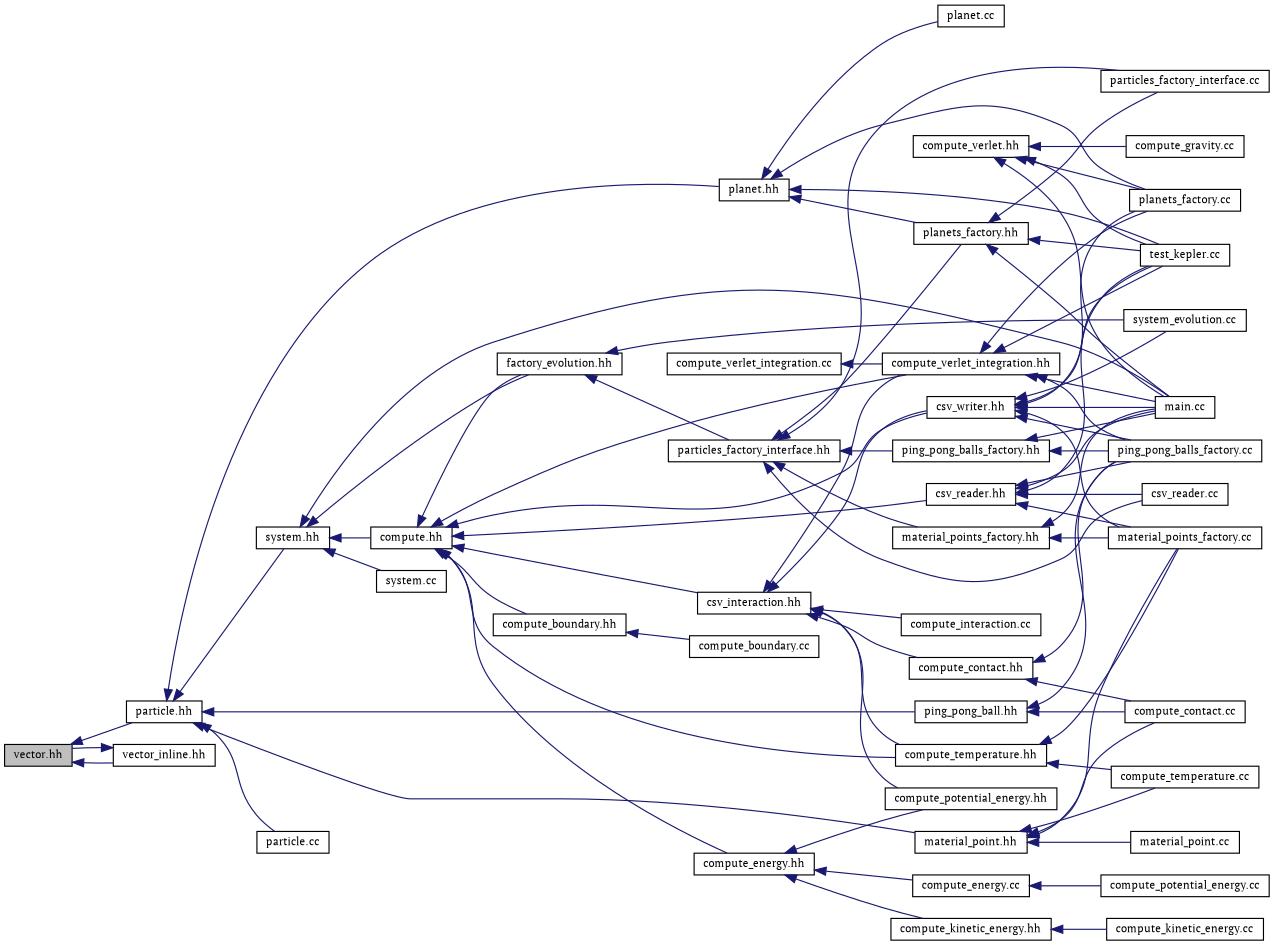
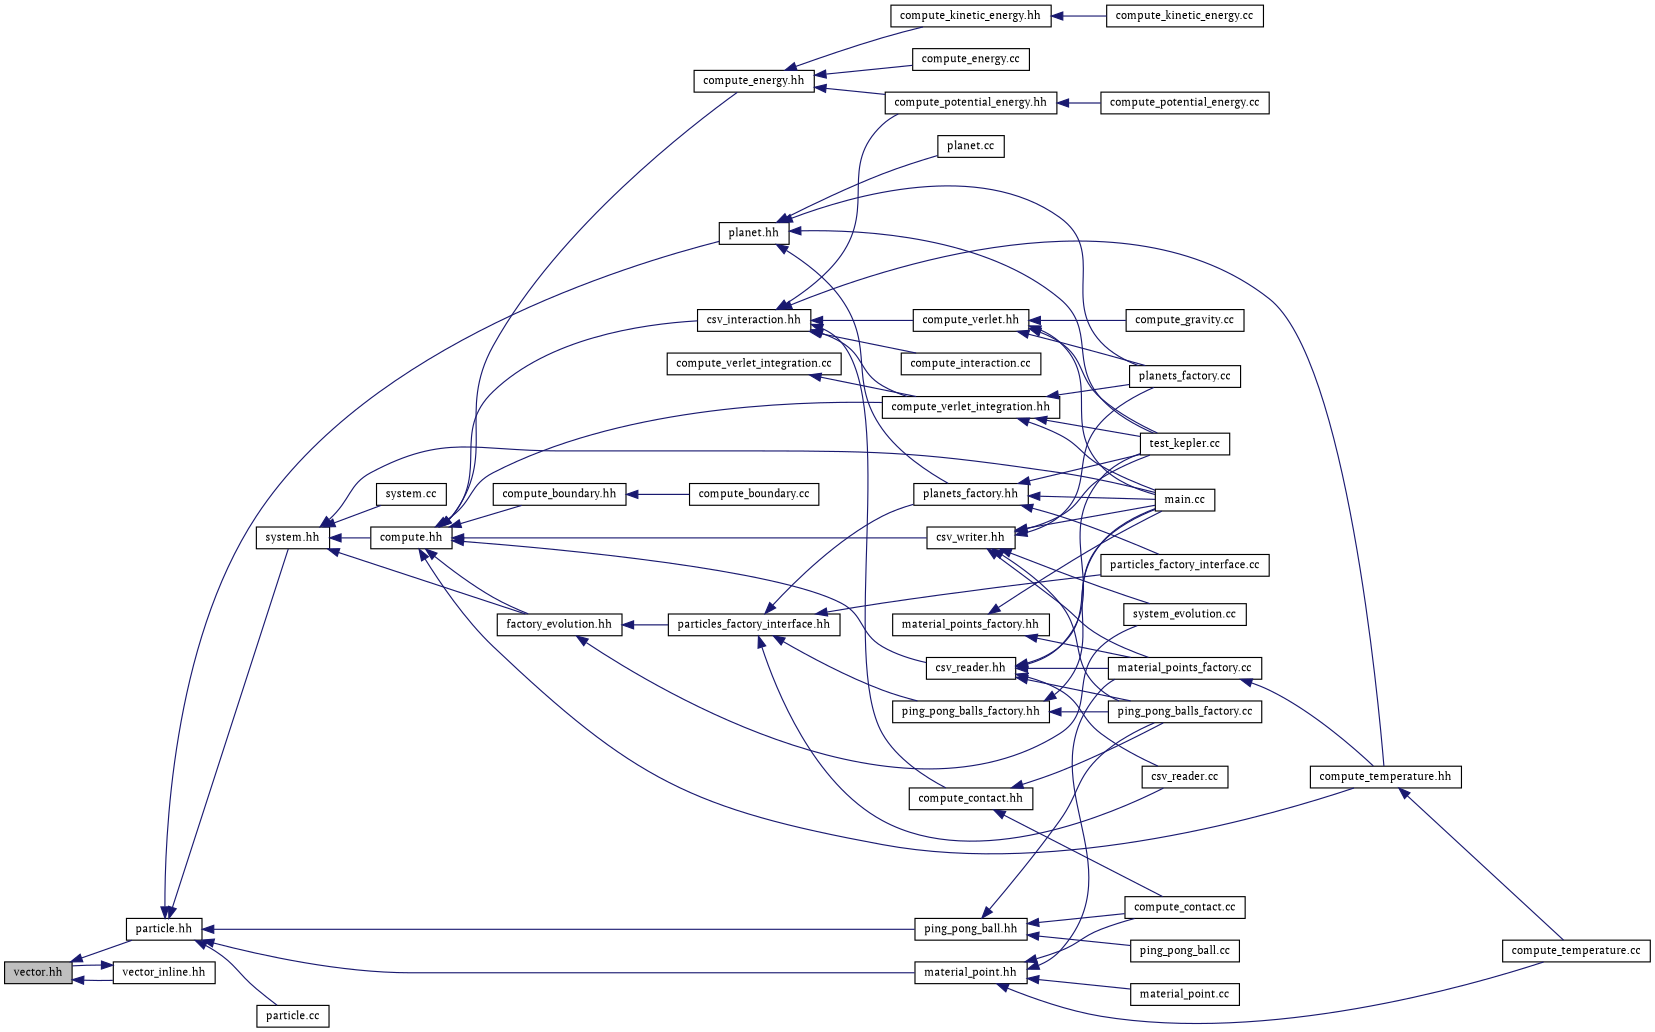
(1075, 399) -> none
(851, 492) -> (868, 320)
(838, 497) -> none
(1122, 650) -> (1316, 719)
(1071, 886) -> (1085, 103)
none -> (1185, 951)
